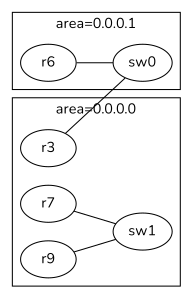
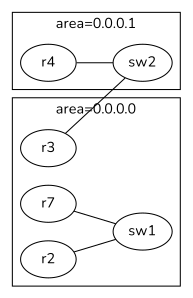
(48, 63) -> (48, 63)
(143, 63) -> (143, 63)
(48, 259) -> (48, 259)
